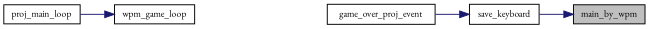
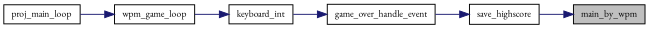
none -> (261, 14)
(381, 14) -> (381, 14)
(504, 14) -> (504, 14)
